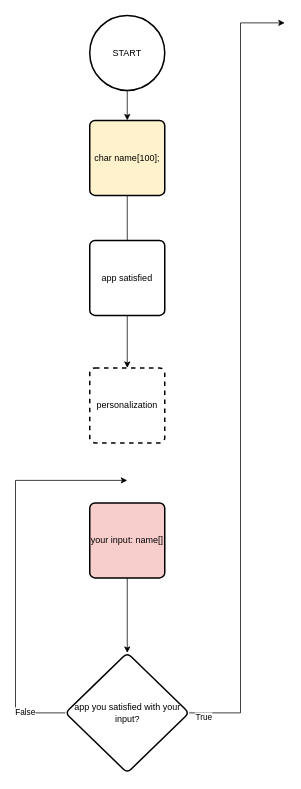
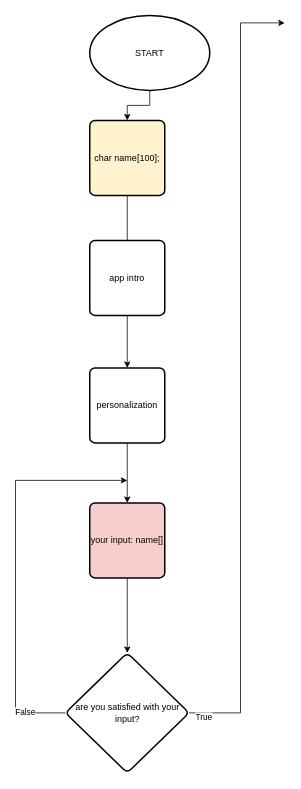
(127, 53) -> (150, 53)
(127, 278) -> (127, 278)
(127, 405) -> (127, 405)
none -> (127, 470)
(128, 713) -> (128, 713)
